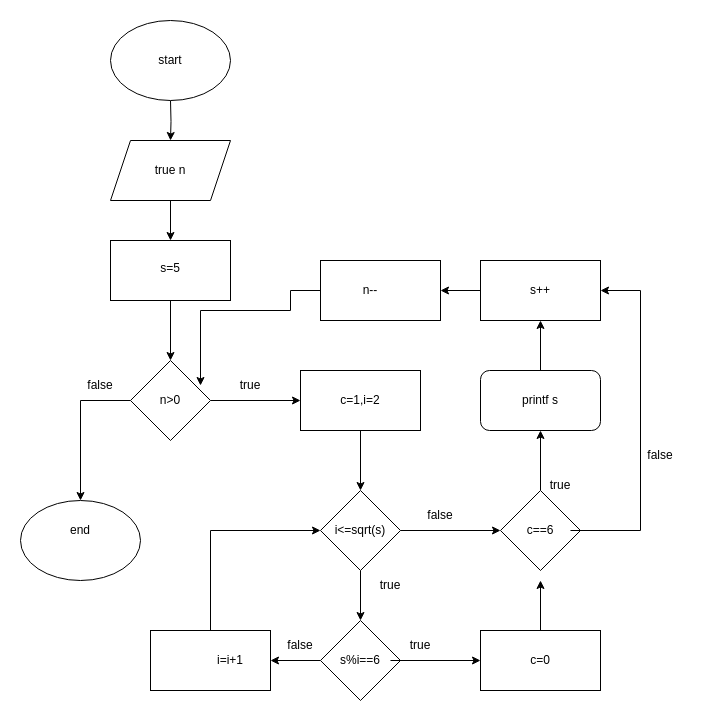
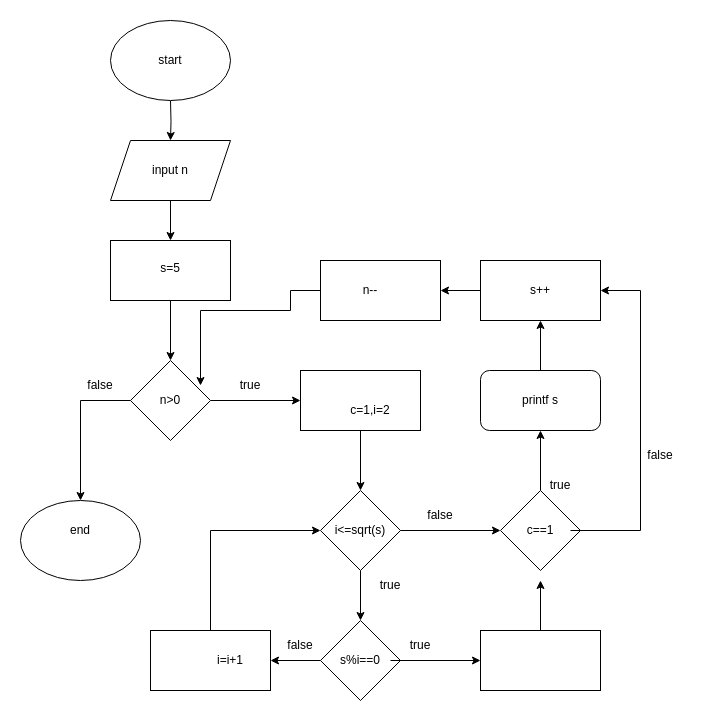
(171, 171) -> (171, 171)
(361, 401) -> (371, 411)
(541, 531) -> (541, 531)
(361, 661) -> (361, 661)
(541, 661) -> none
